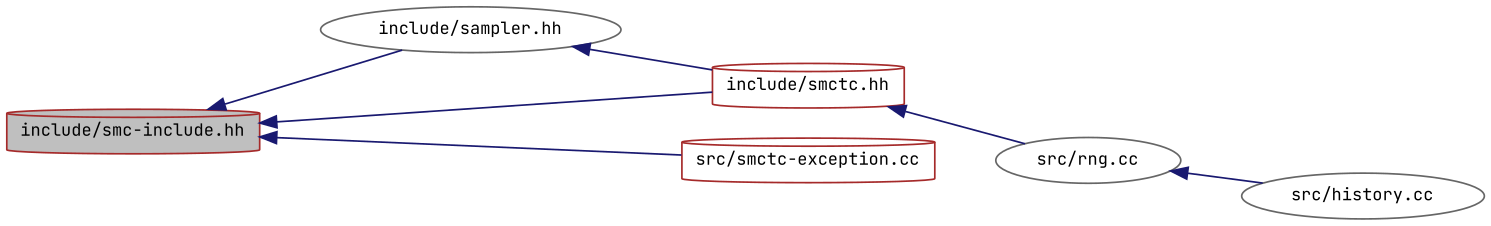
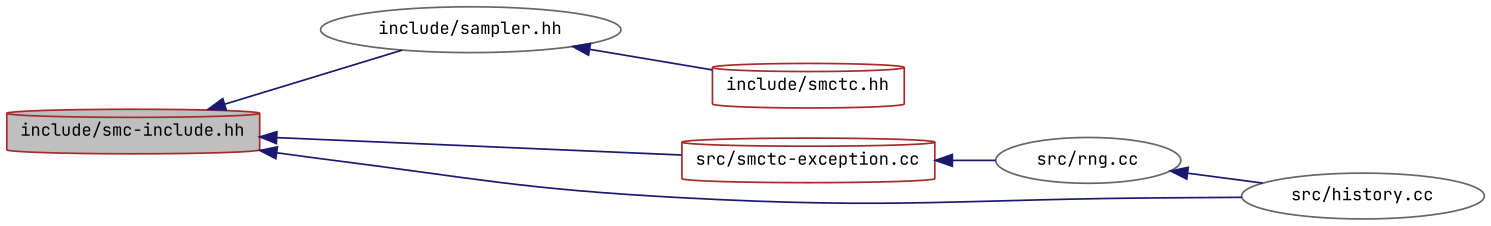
(495, 107) -> (758, 201)
(965, 128) -> (974, 160)
